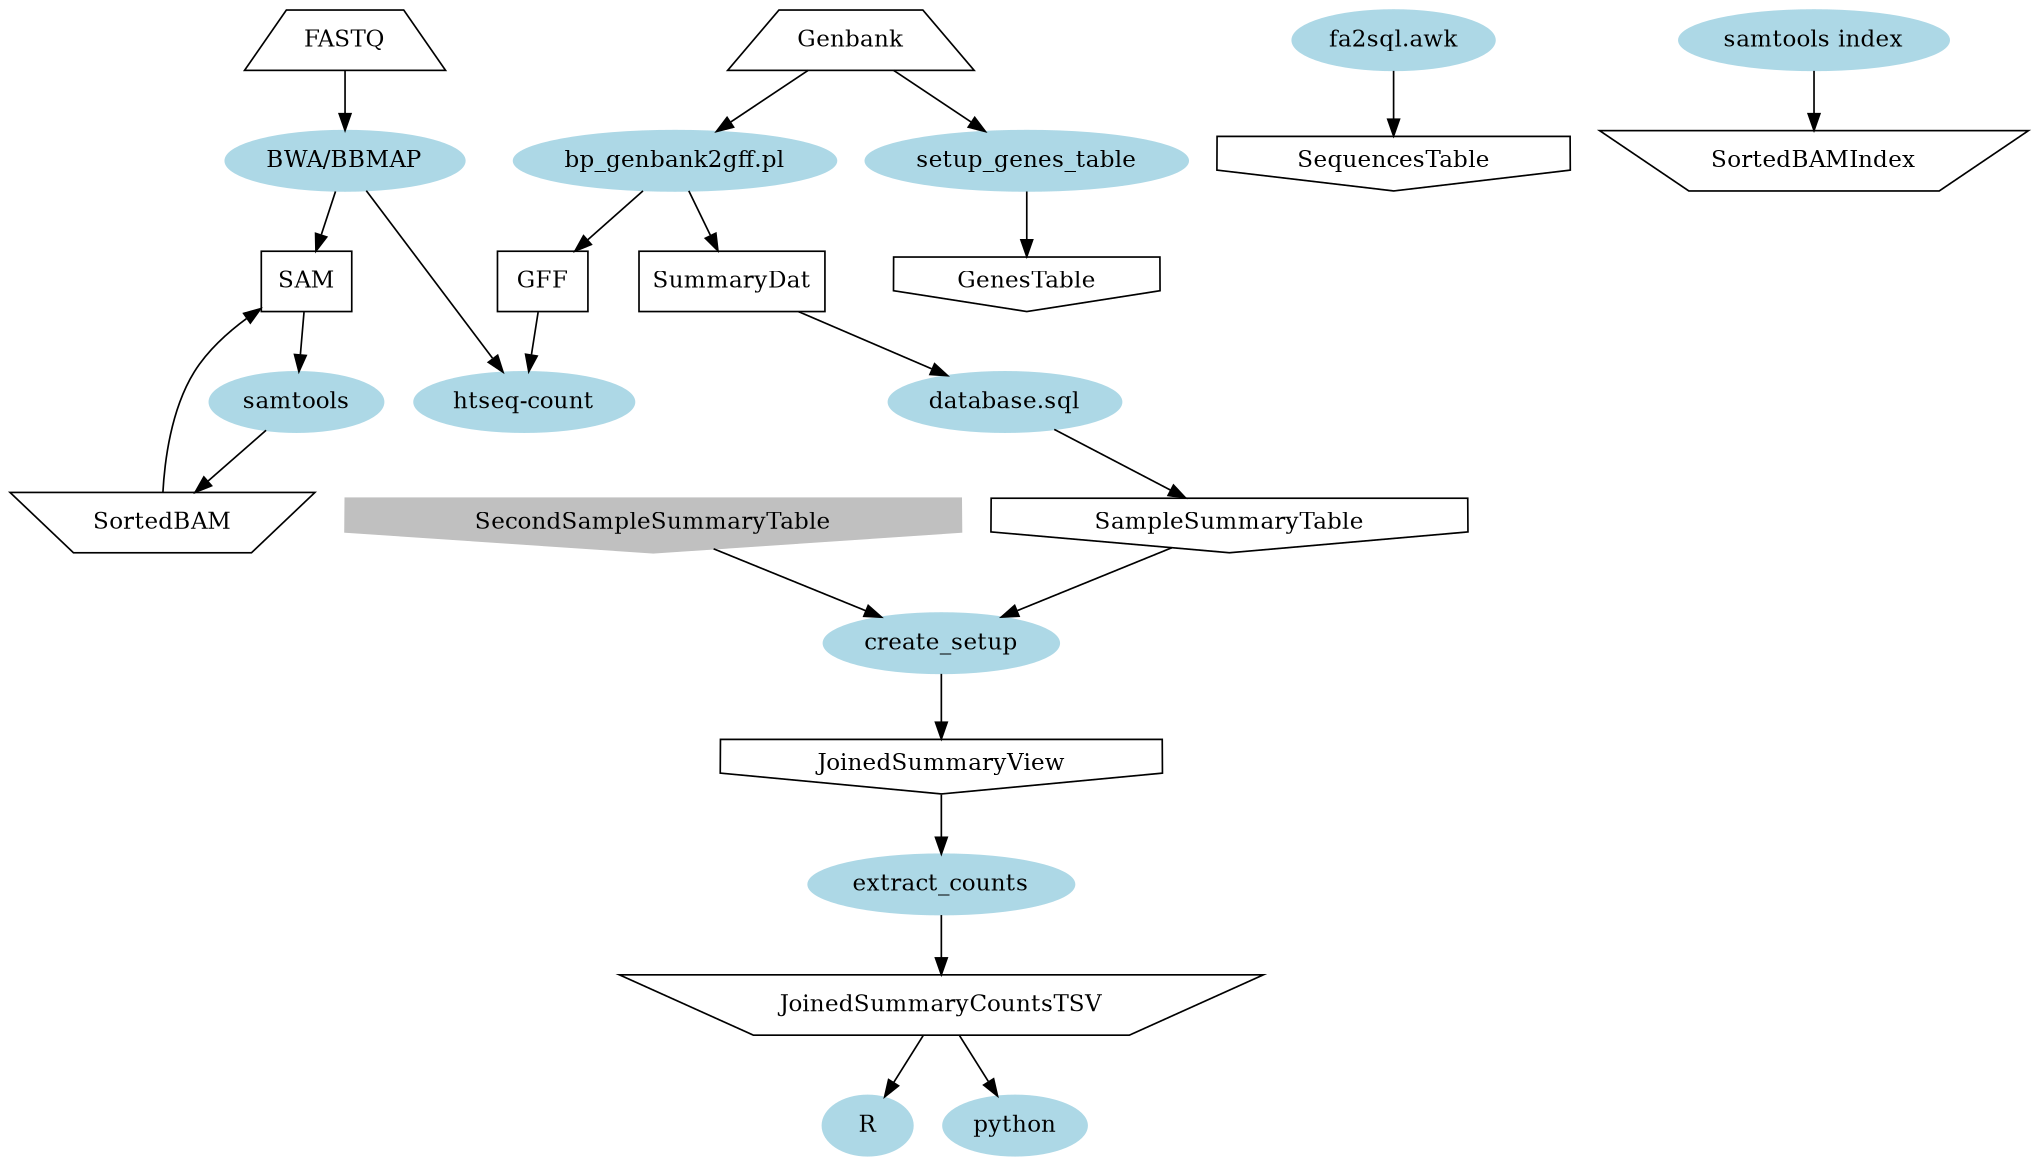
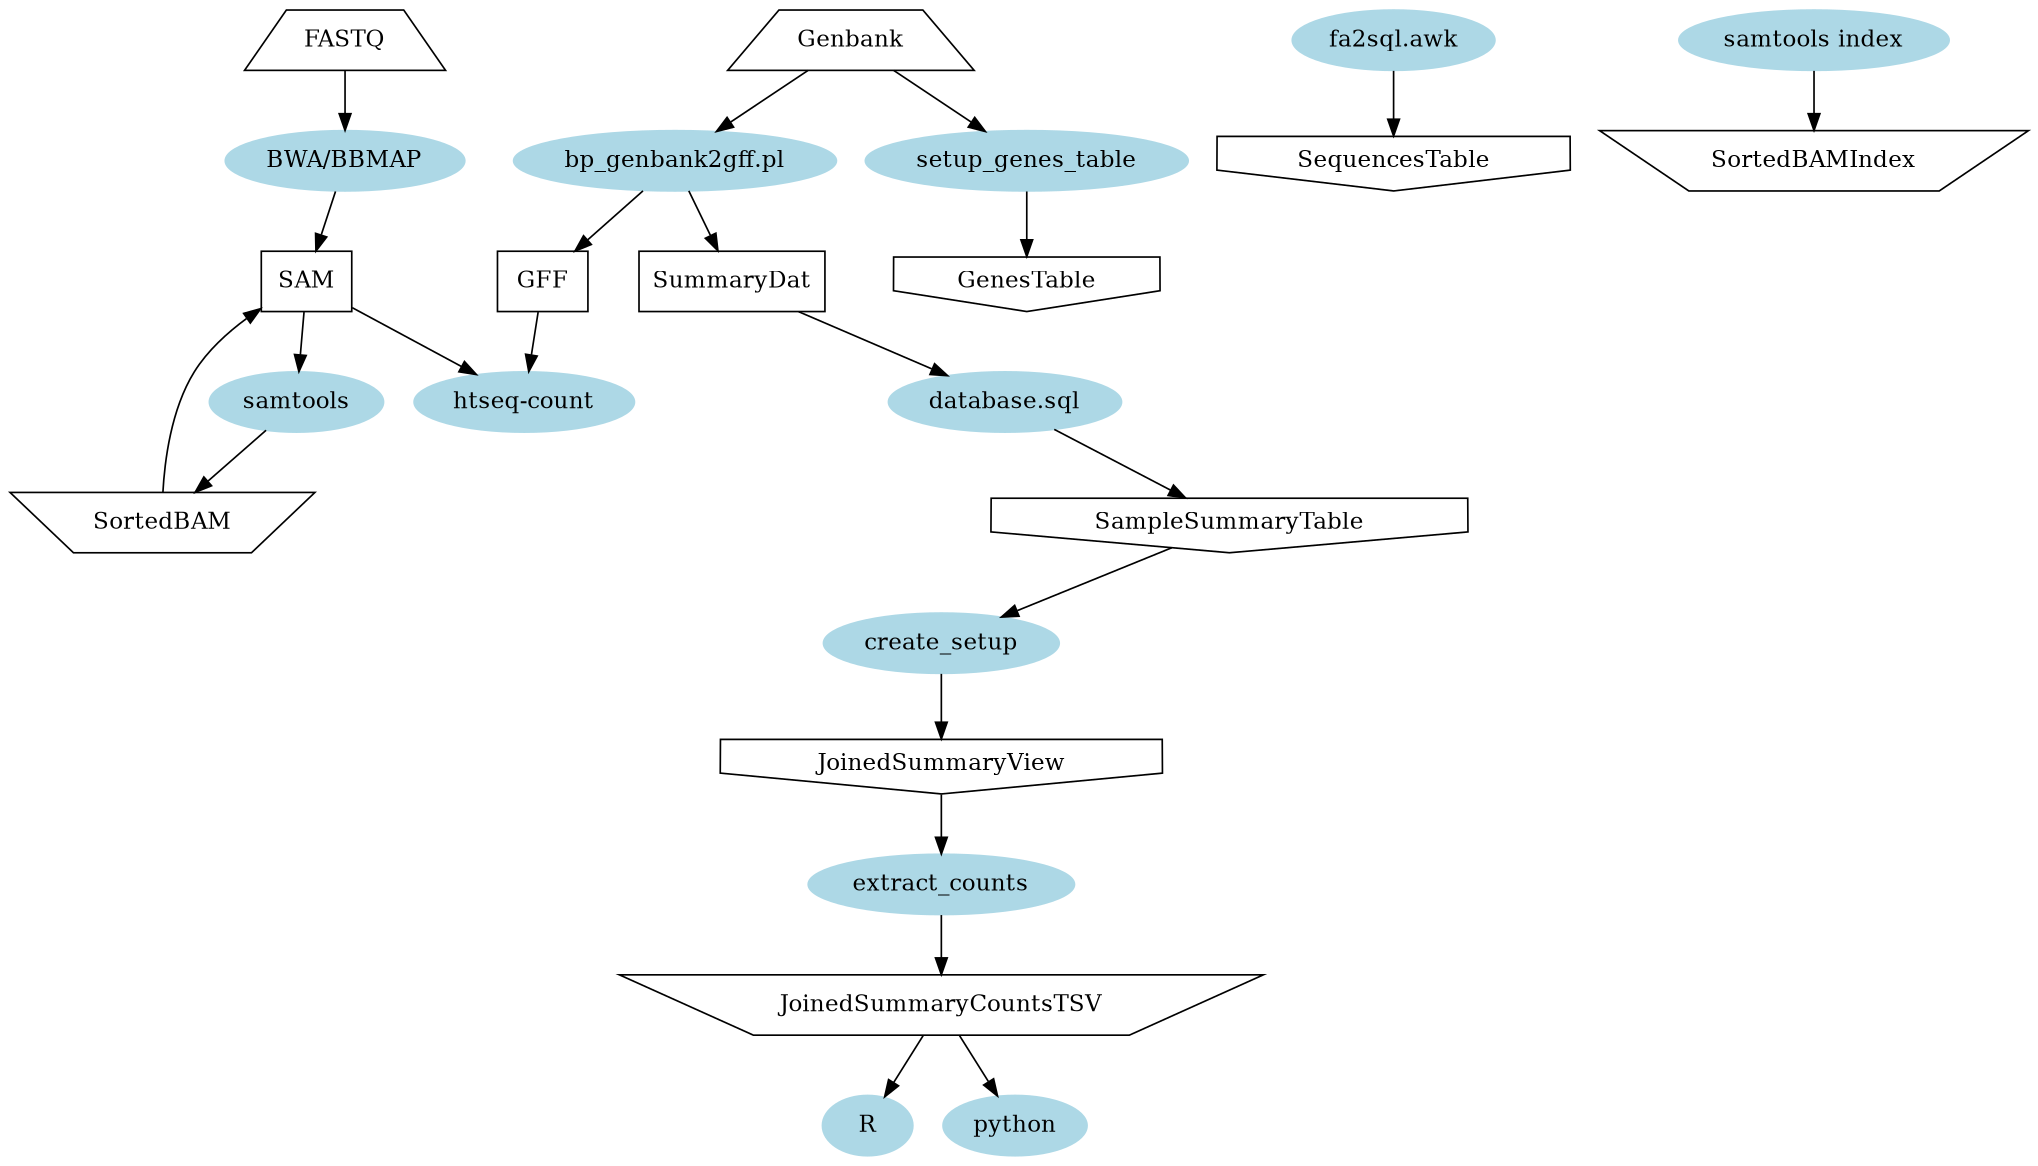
(429, 274) -> (407, 337)
(653, 523) -> none
